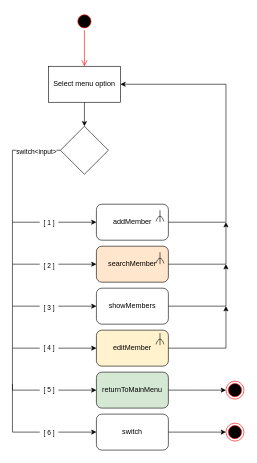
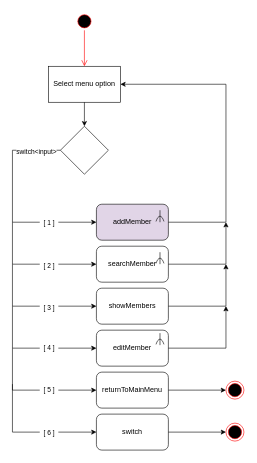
(132, 222) -> (132, 222)
(132, 264) -> (132, 264)
(132, 348) -> (132, 348)
(132, 390) -> (132, 390)
